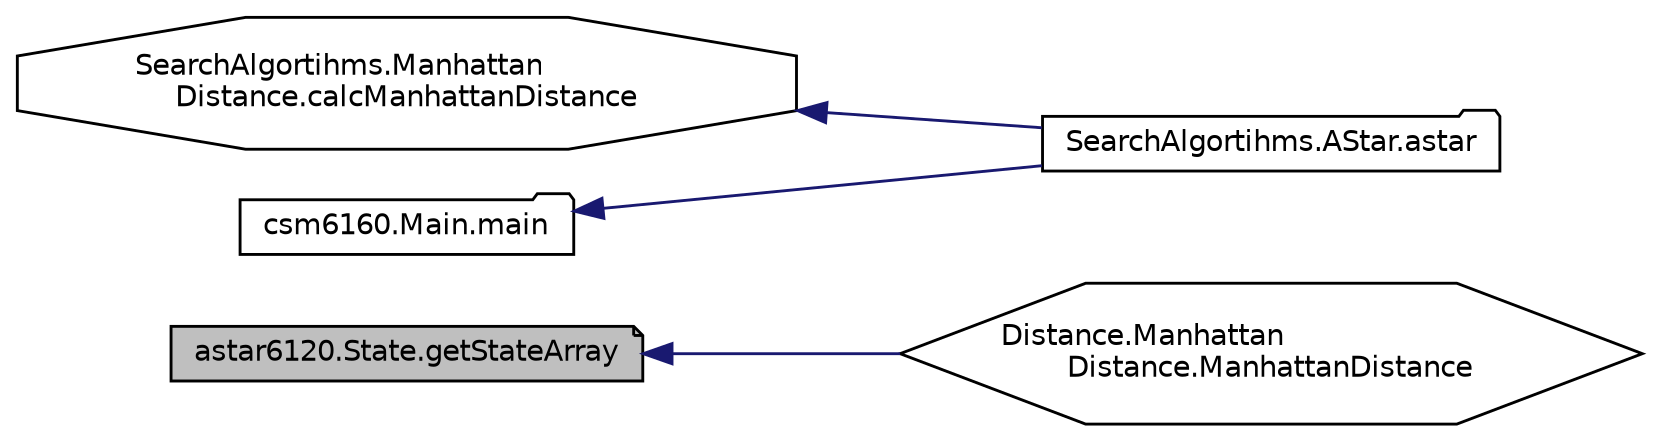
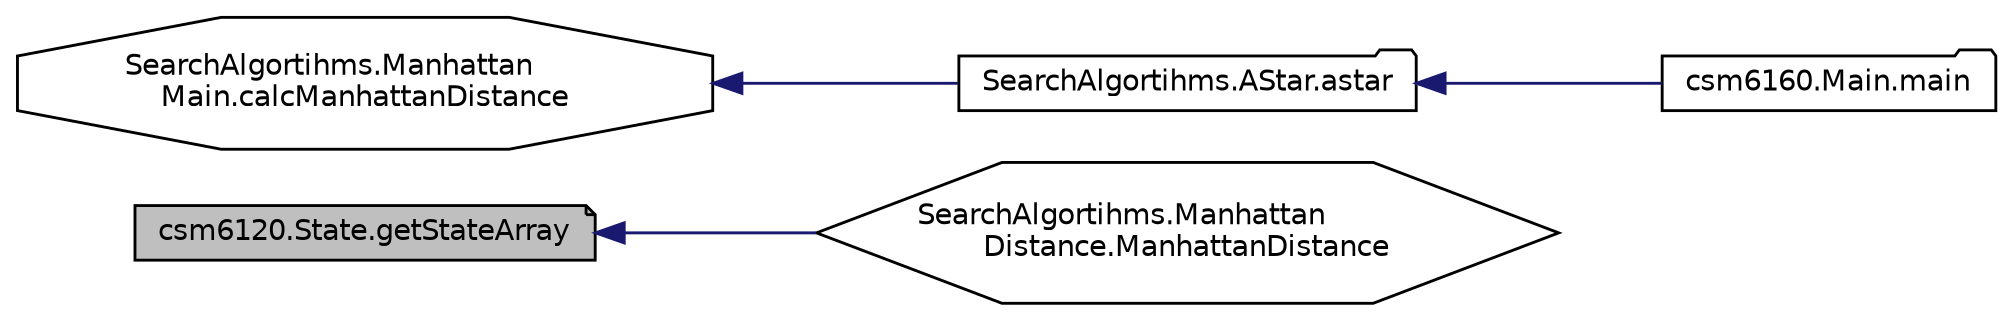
(407, 83) -> (365, 83)
(823, 187) -> (1554, 83)
(407, 354) -> (365, 233)
(1271, 354) -> (1188, 233)
